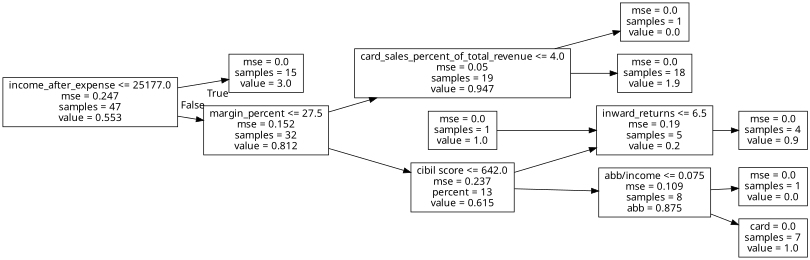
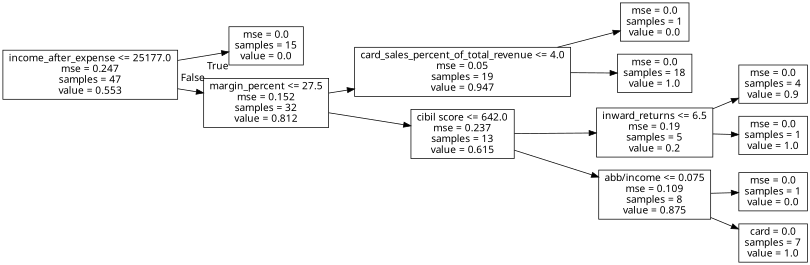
(266, 73) -> (266, 46)
(655, 73) -> (655, 73)
(543, 130) -> (722, 134)
(463, 187) -> (463, 134)
(655, 192) -> (655, 195)
